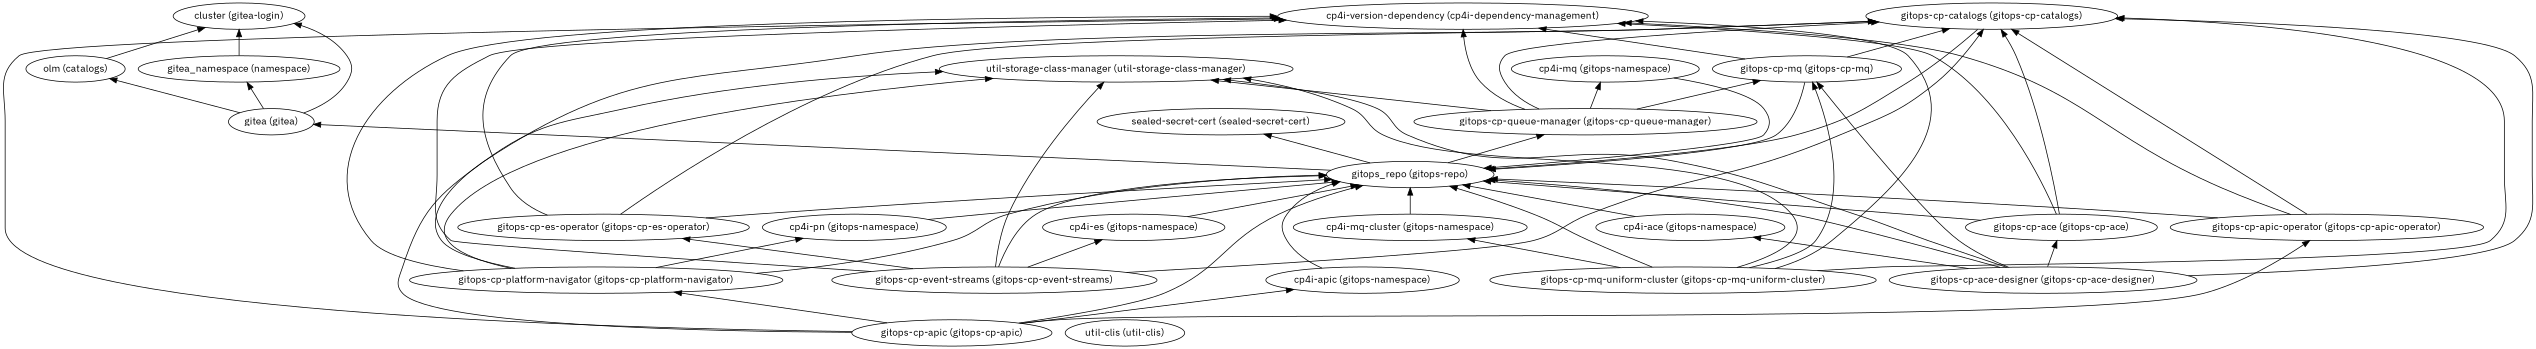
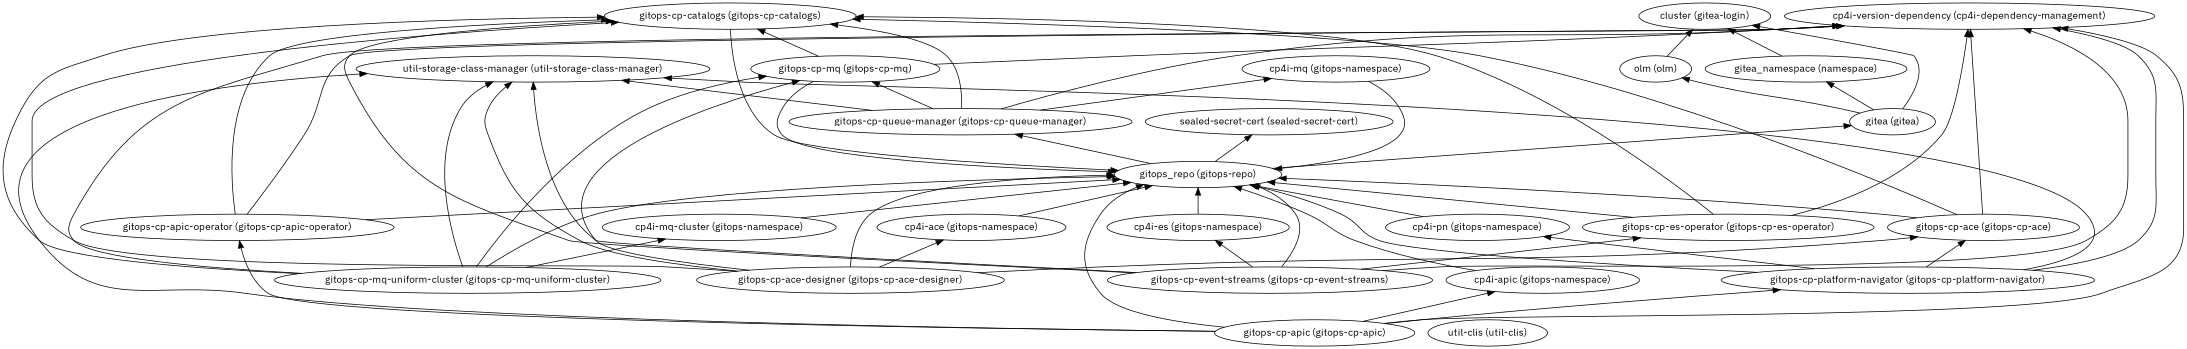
(1037, 41) -> (1943, 256)
(76, 69) -> (1656, 69)
